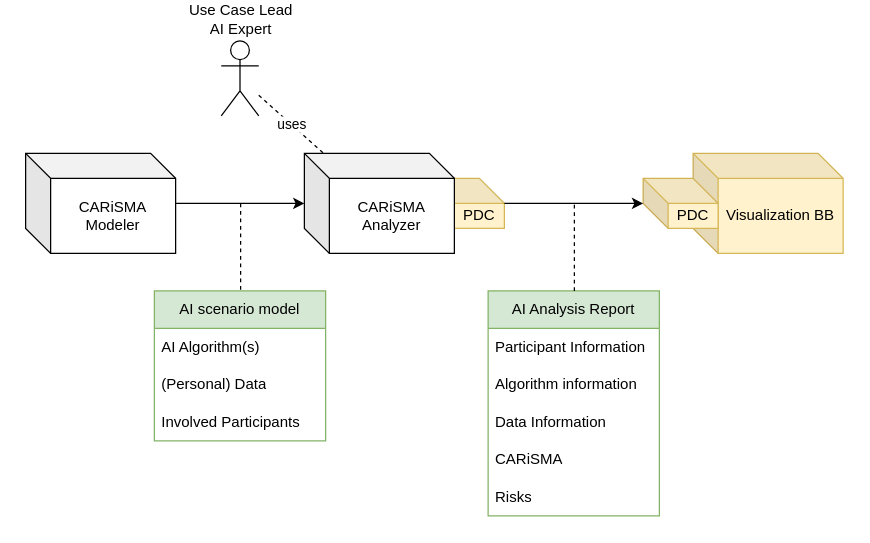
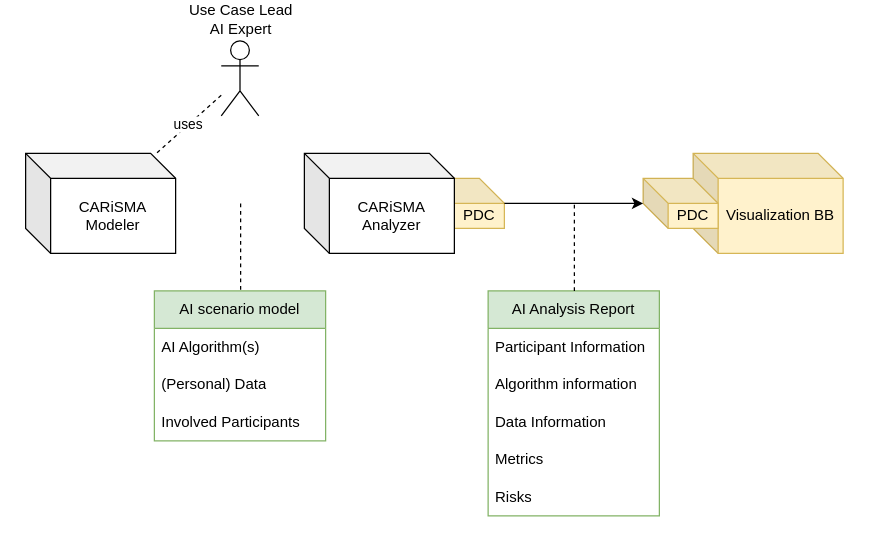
(291, 124) -> (189, 124)
(236, 203) -> none
(523, 459) -> (523, 459)
